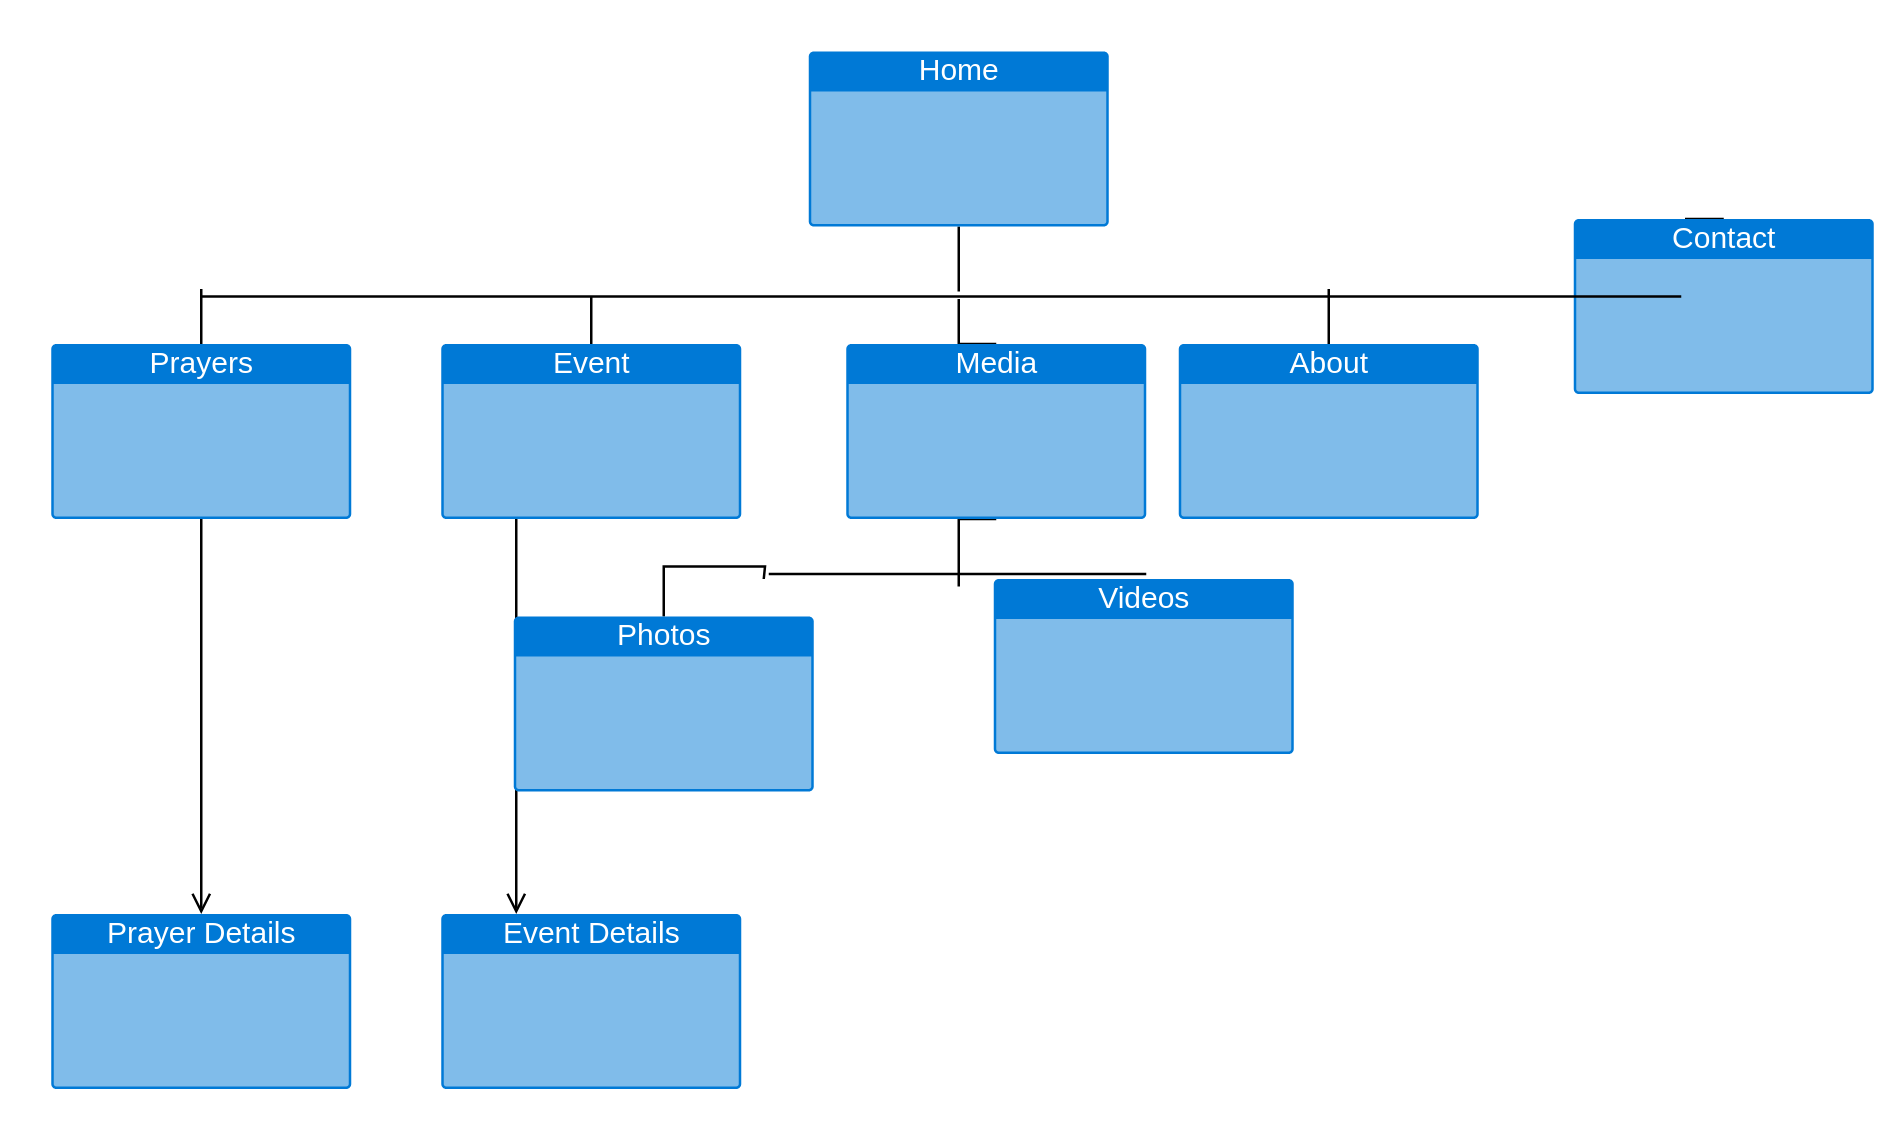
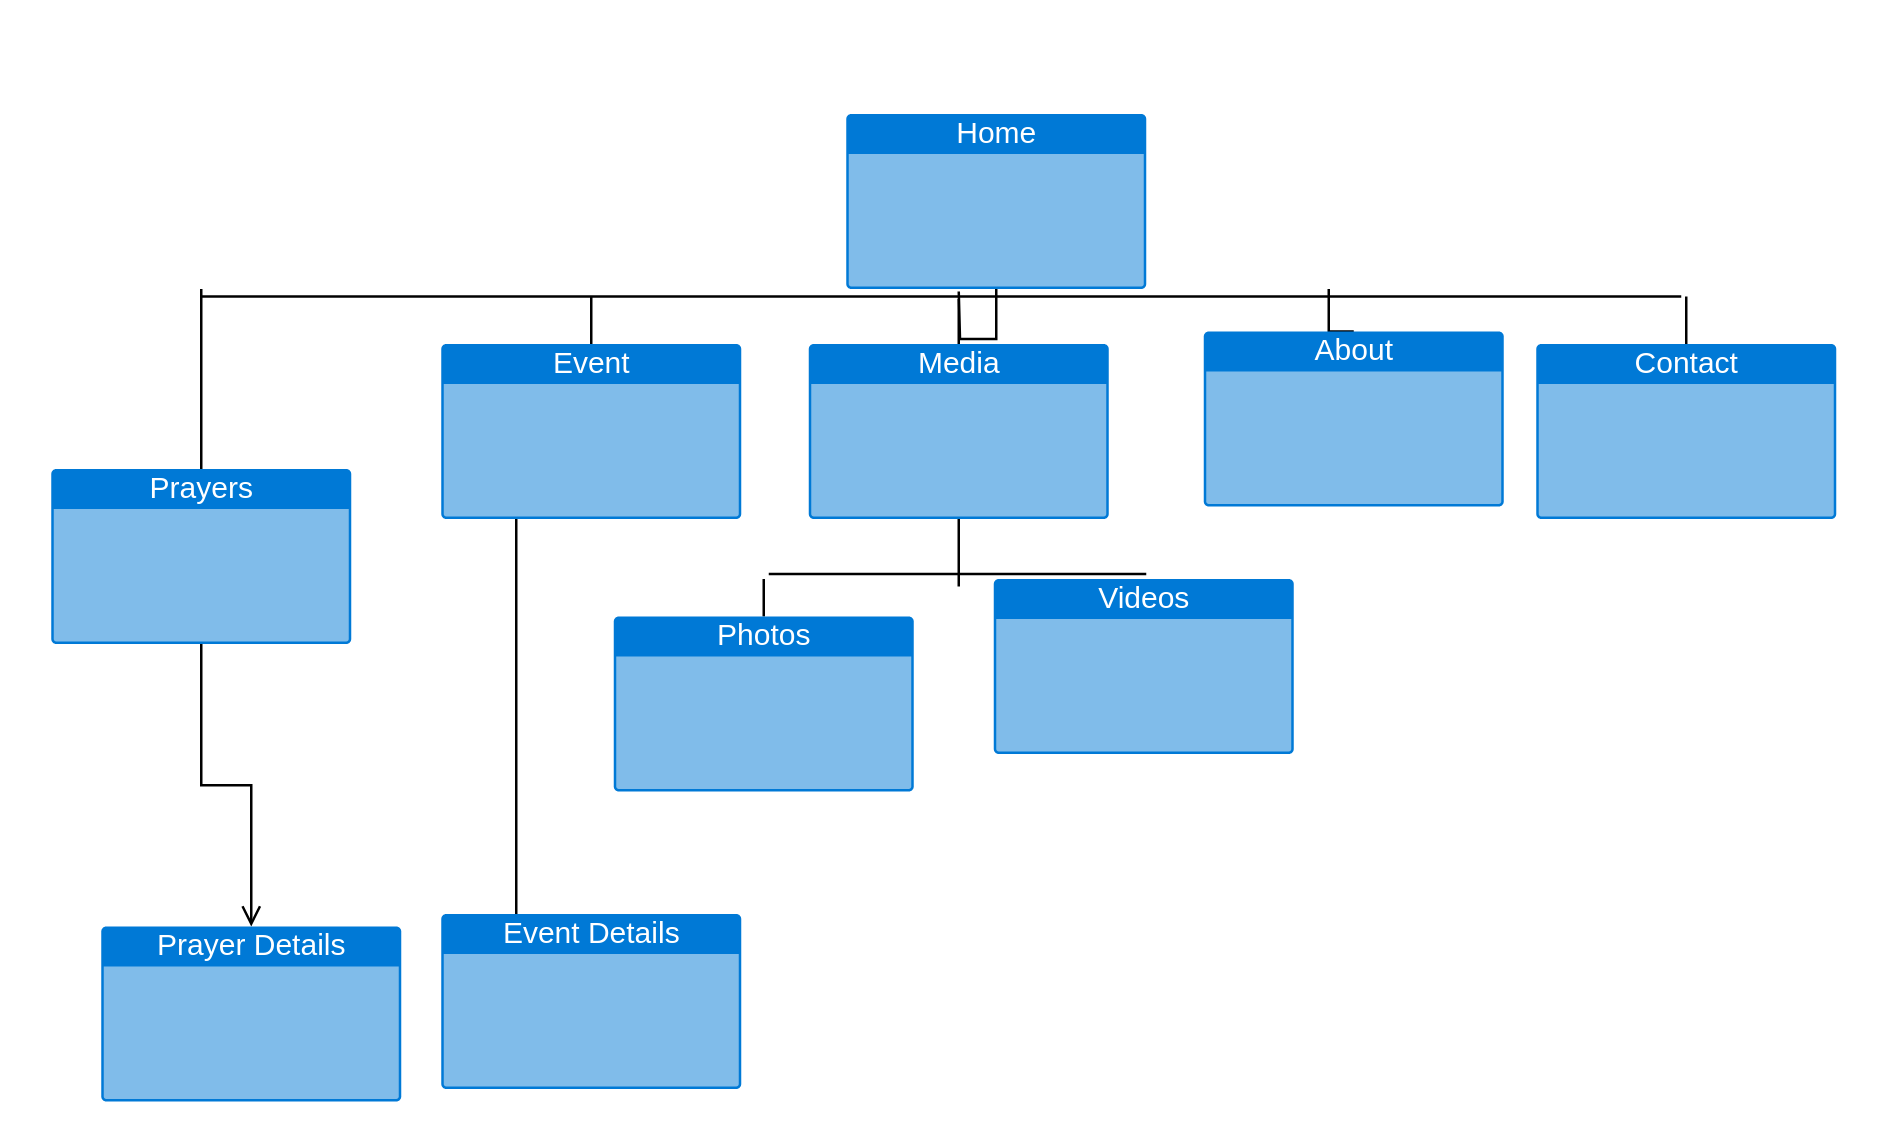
(959, 139) -> (996, 201)
(1724, 306) -> (1686, 431)
(201, 431) -> (201, 556)
(996, 431) -> (959, 431)
(1329, 431) -> (1354, 419)
(664, 704) -> (764, 704)
(516, 905) -> (516, 908)
(201, 1001) -> (251, 1014)
